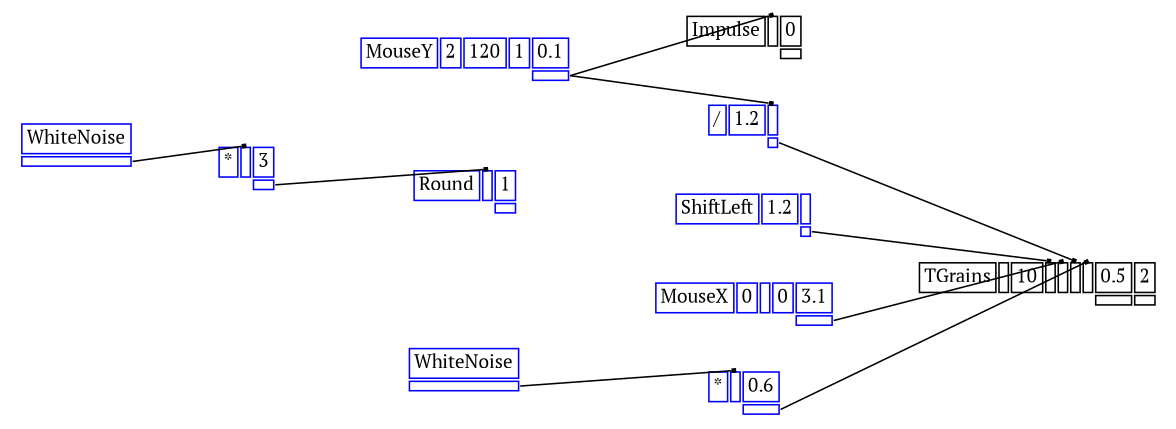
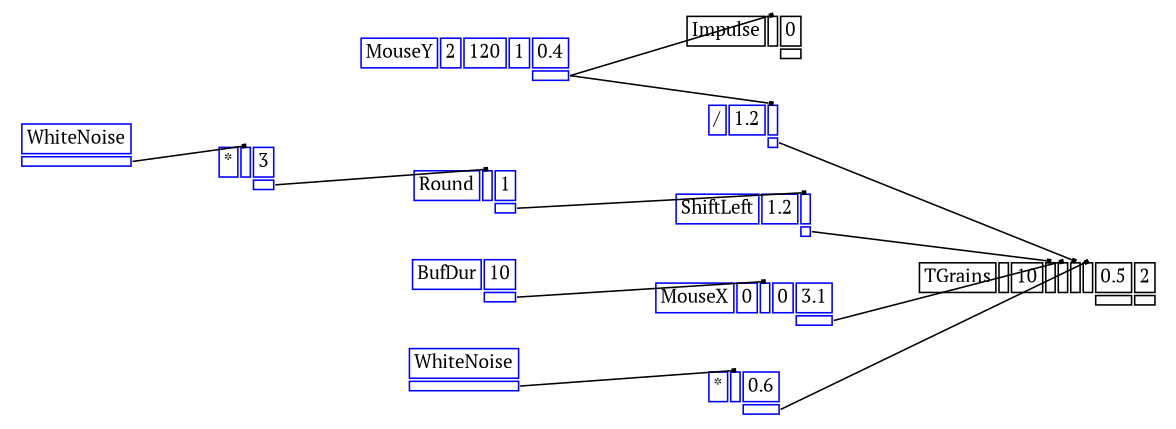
(551, 52) -> (551, 52)
none -> (659, 201)
none -> (464, 280)
